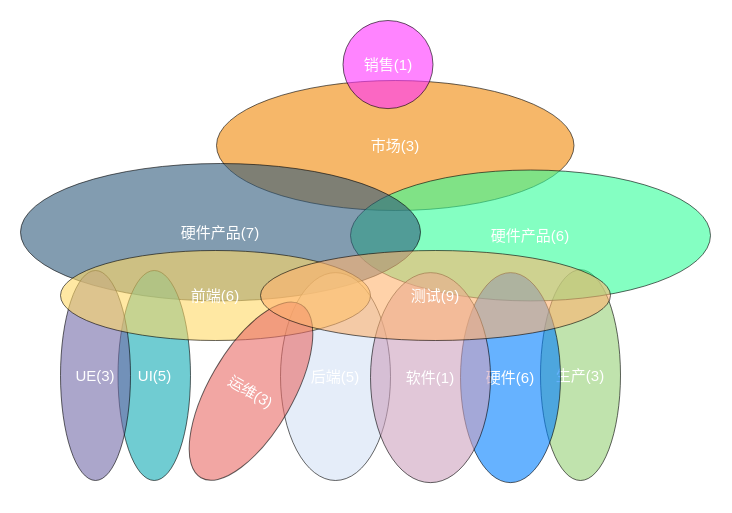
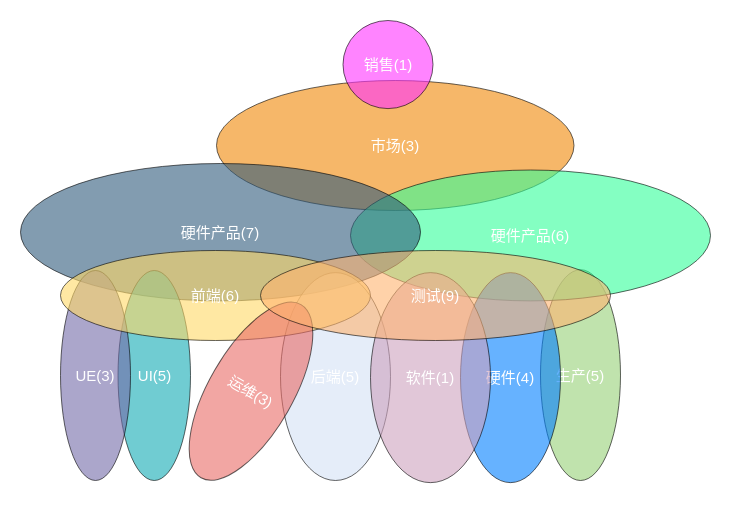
(581, 376) -> (581, 376)
(511, 378) -> (511, 378)
